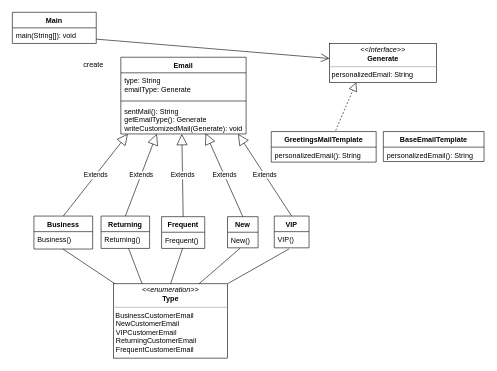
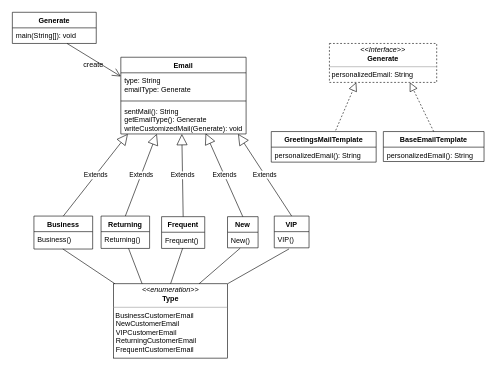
(54, 20) -> (54, 20)
(213, 49) -> (93, 59)
(383, 63) -> (383, 63)
none -> (424, 112)
